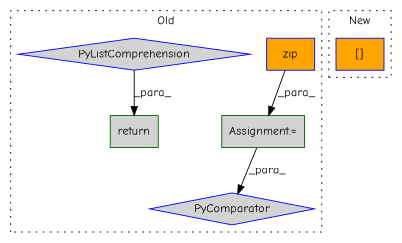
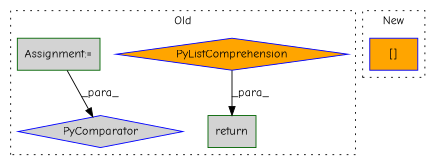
(134, 54) -> (232, 54)
(291, 54) -> none
